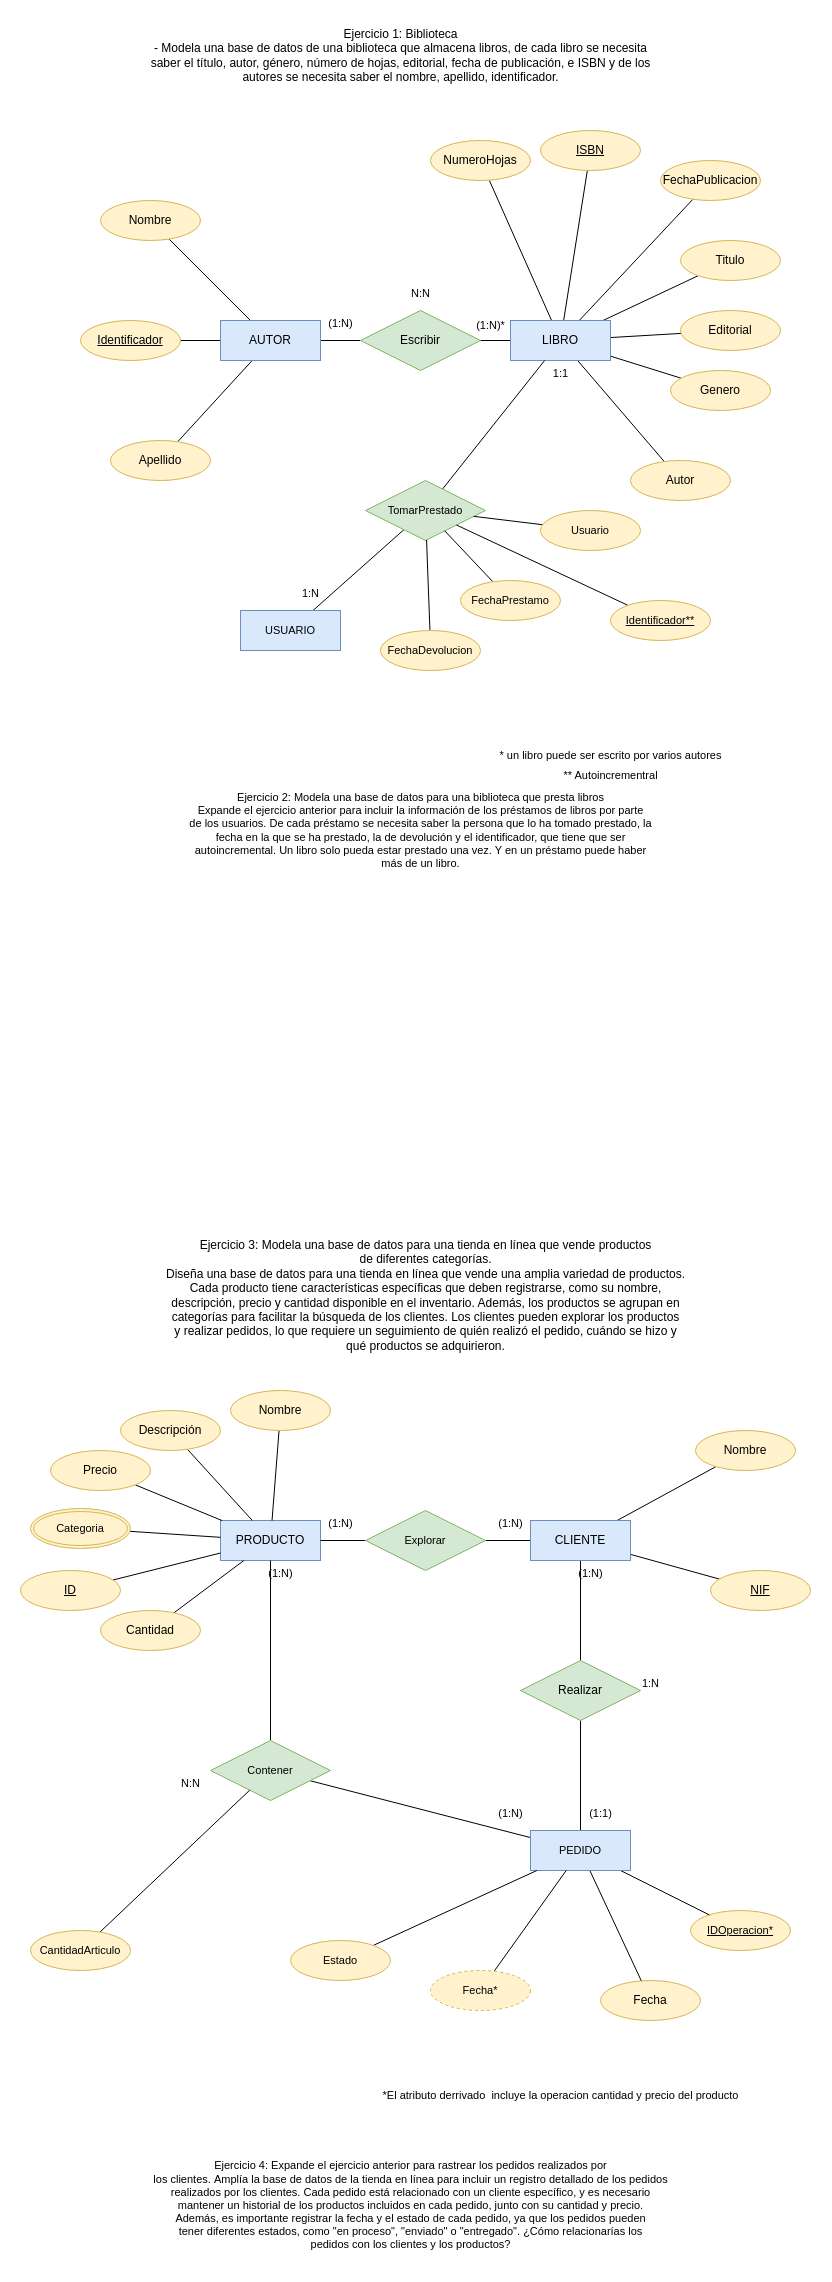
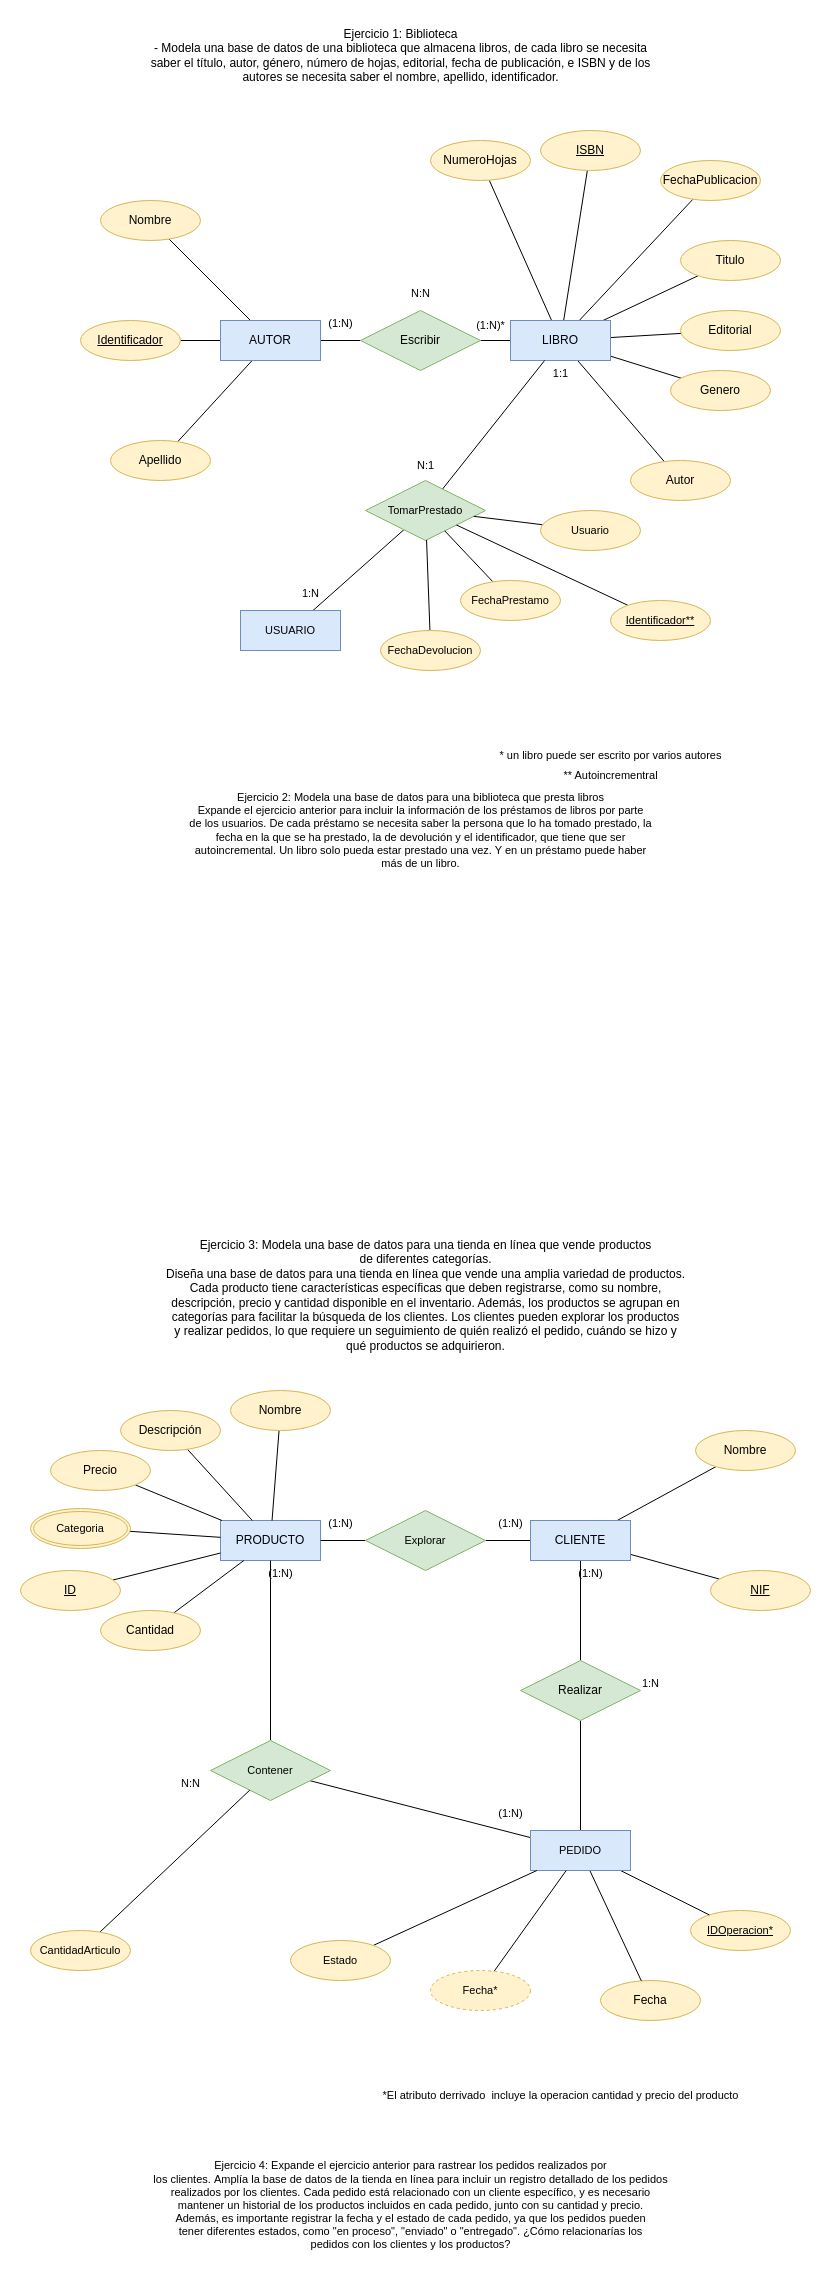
none -> (426, 466)
(601, 1814) -> none
